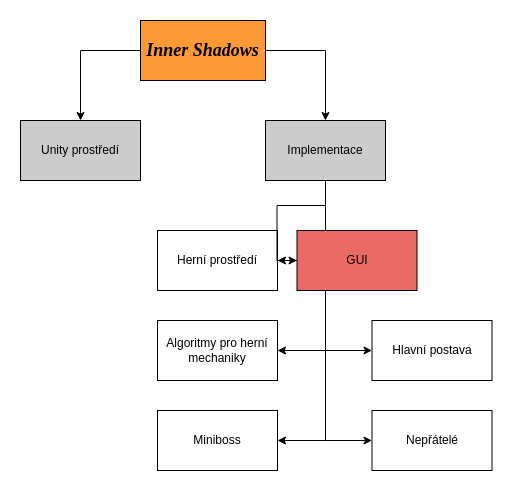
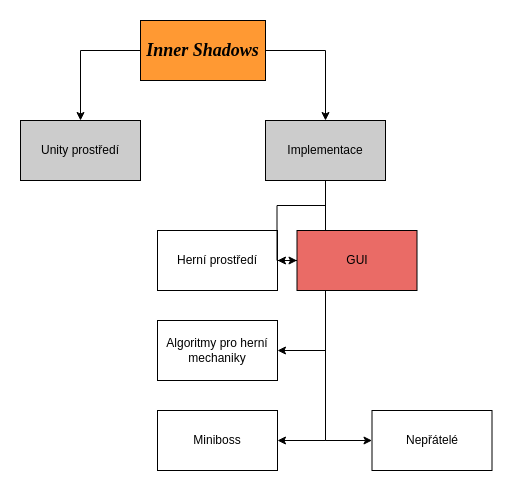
(346, 351) -> none
(432, 351) -> none
